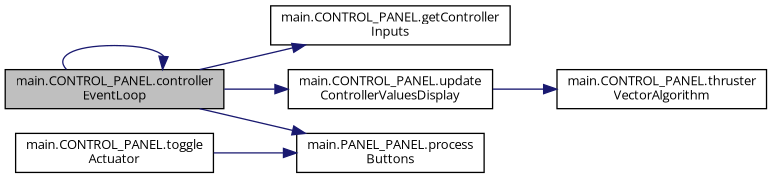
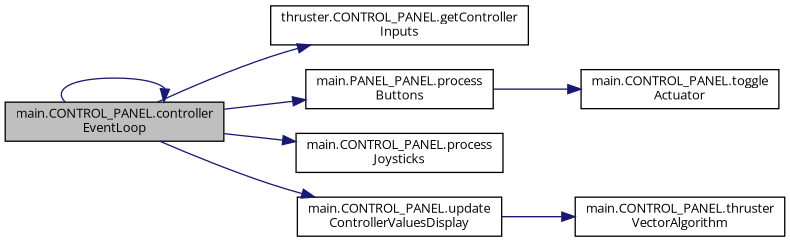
(390, 25) -> (400, 25)
(248, 153) -> (531, 89)
none -> (400, 153)
